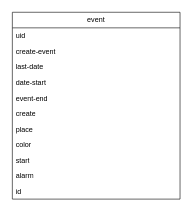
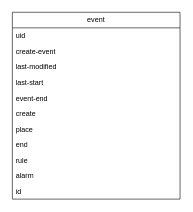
(33, 68) -> (39, 68)
(36, 83) -> (35, 83)
(25, 146) -> (22, 146)
(26, 161) -> (23, 161)
